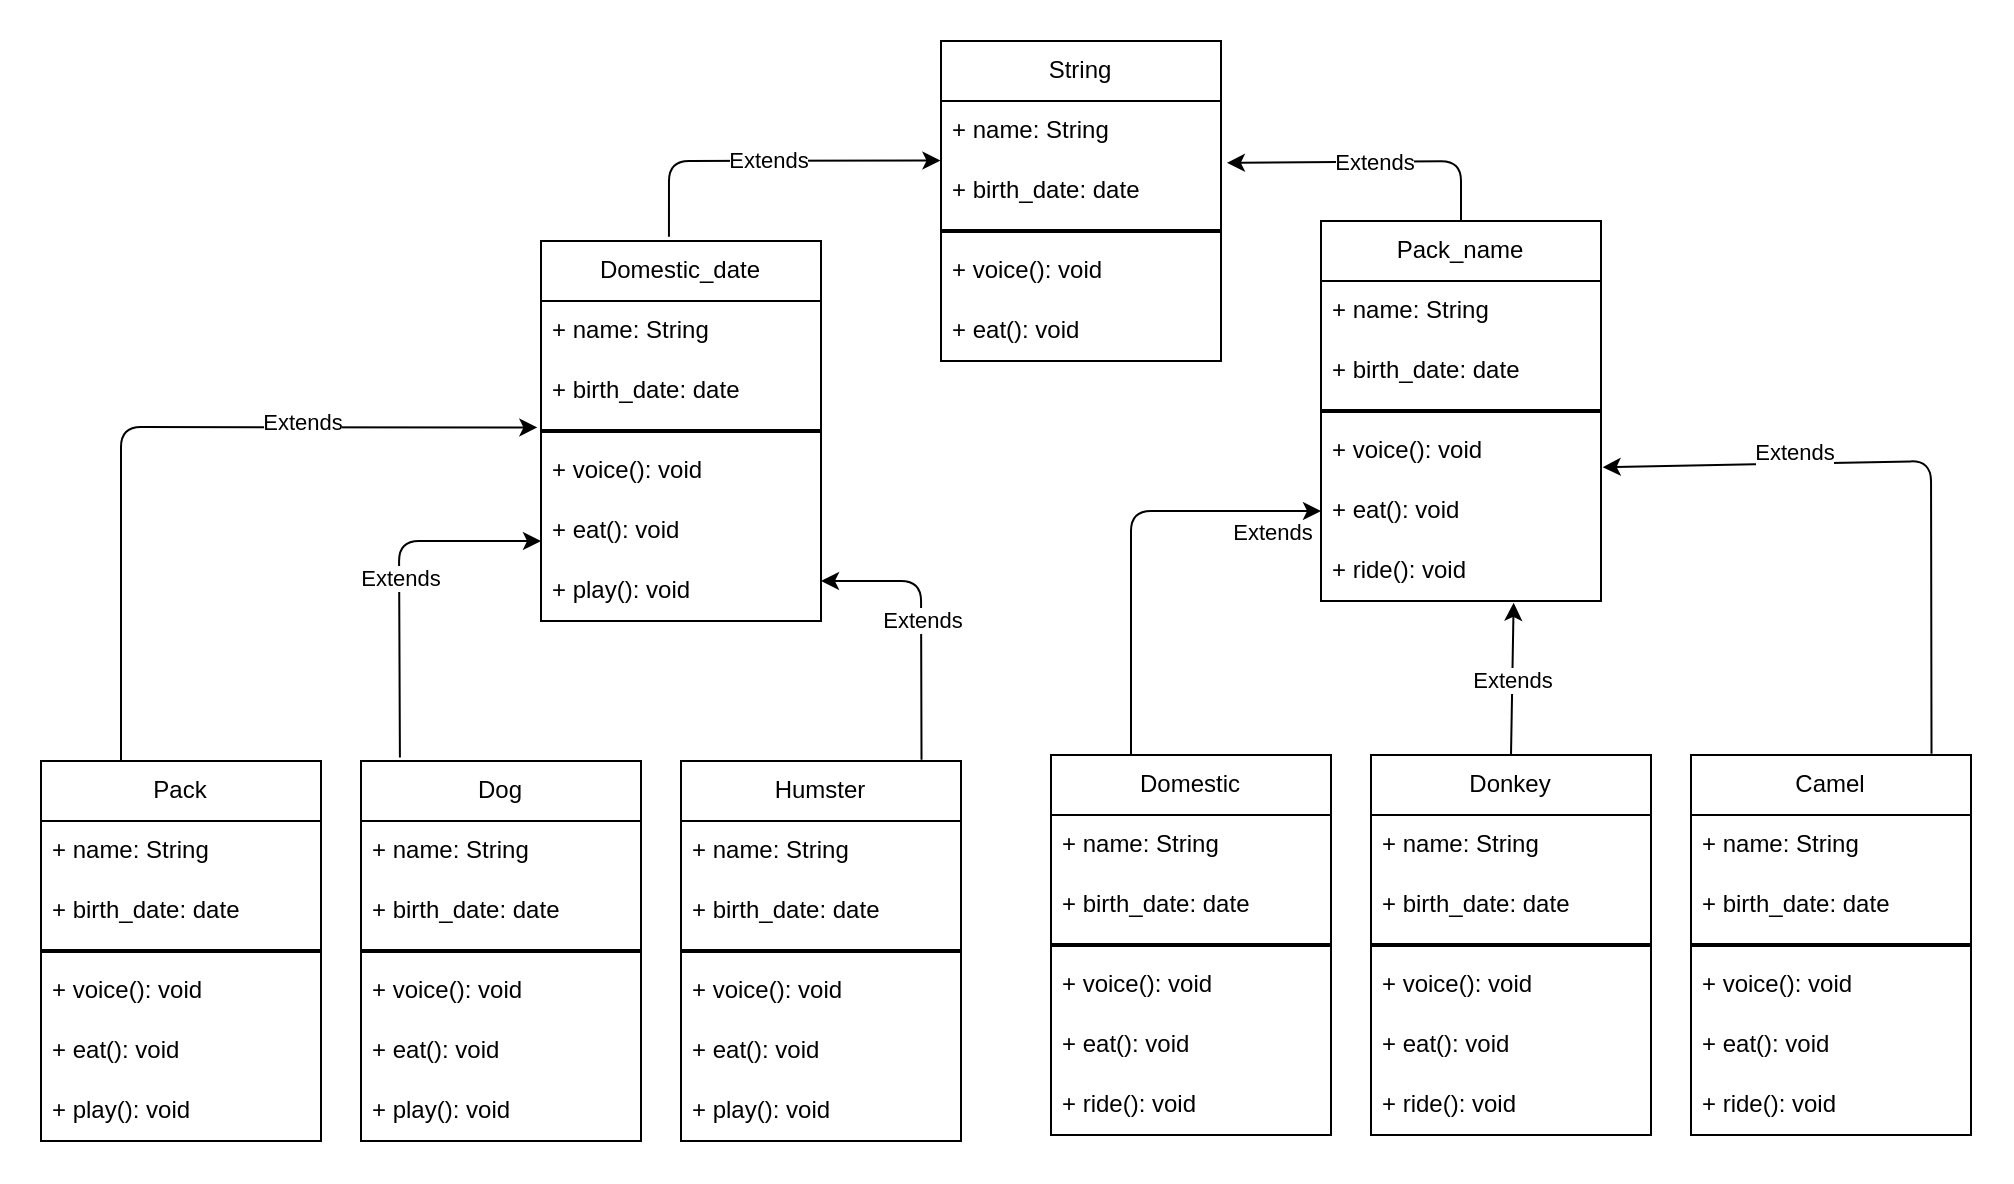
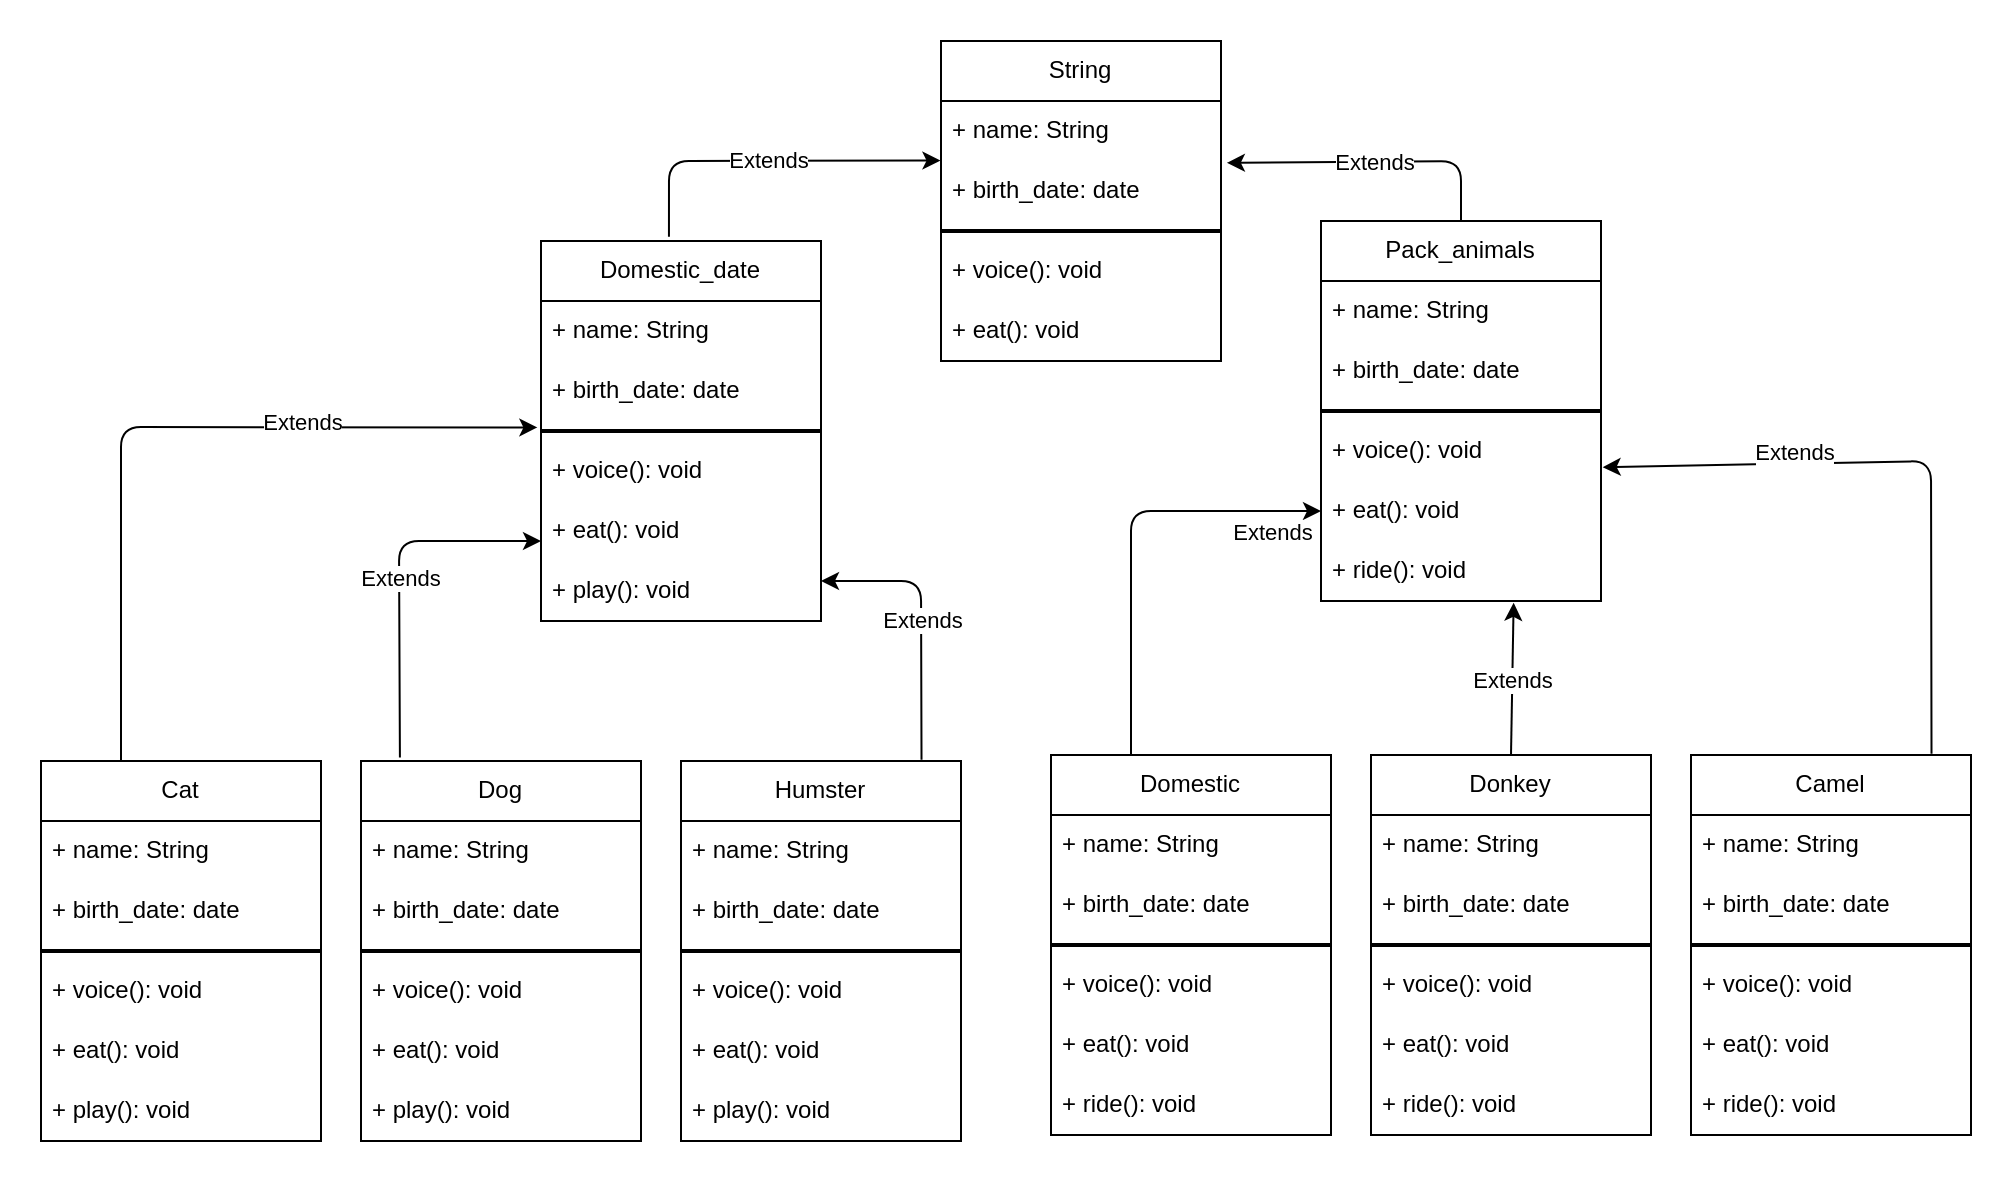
(1461, 251) -> (1461, 251)
(181, 791) -> (181, 791)
